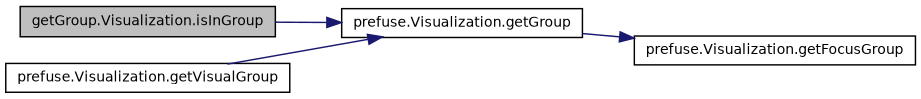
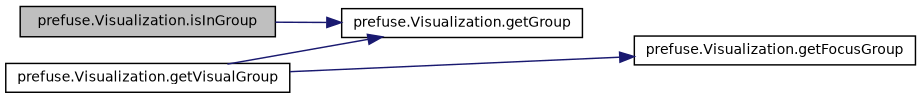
(148, 22) -> (148, 22)
(601, 35) -> (455, 64)
